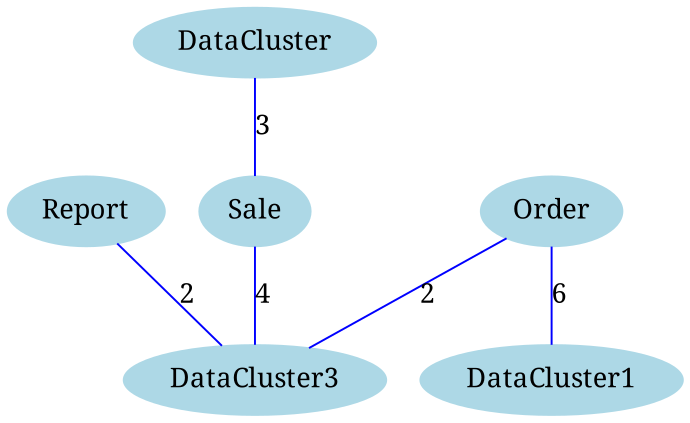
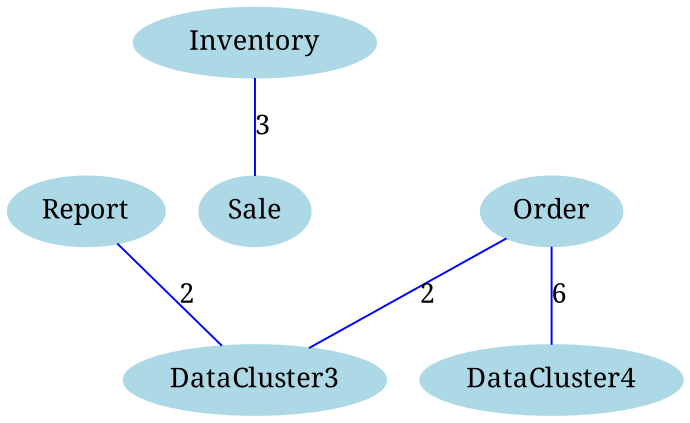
(255, 43) -> (255, 43)
(255, 296) -> none
(552, 380) -> (552, 380)
